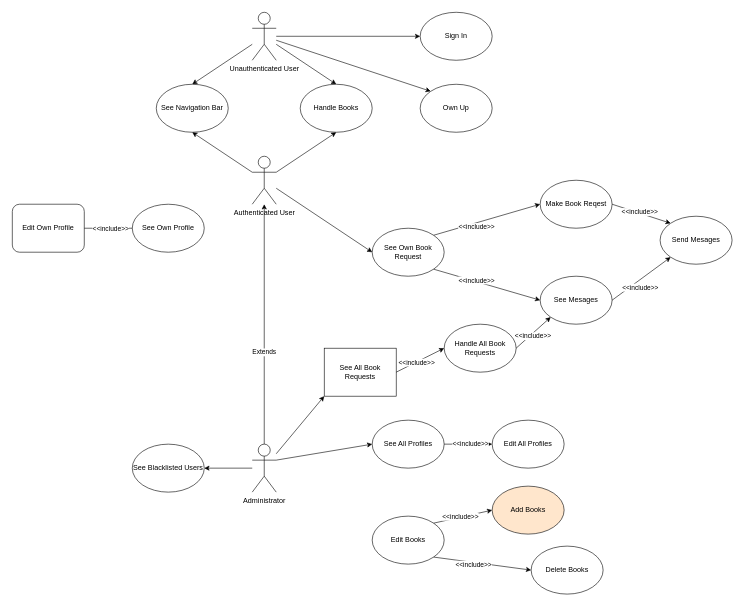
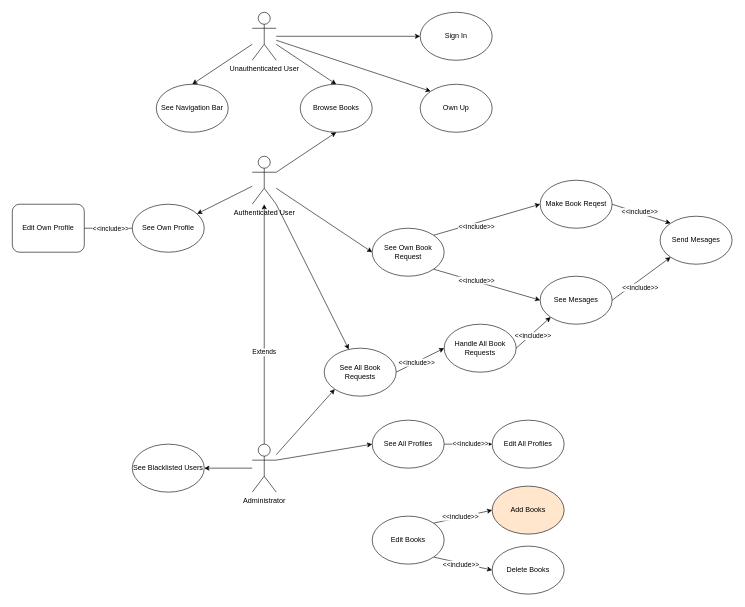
(336, 108) -> (336, 108)
(224, 153) -> (312, 275)
none -> (227, 199)
(360, 372) -> (360, 372)
(567, 570) -> (528, 570)
